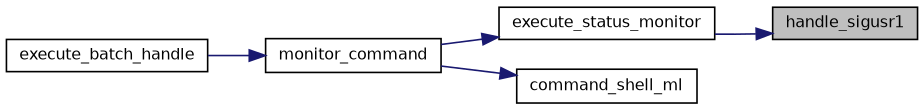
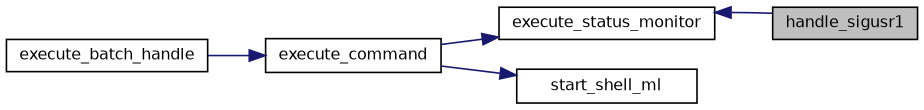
(735, 34) -> (752, 13)
(353, 56) -> (353, 56)
(607, 86) -> (607, 86)
